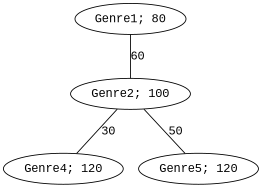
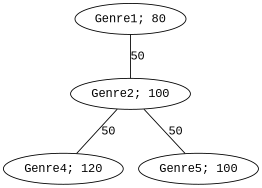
(138, 56) -> (138, 56)
(109, 131) -> (109, 131)
(199, 169) -> (199, 169)
